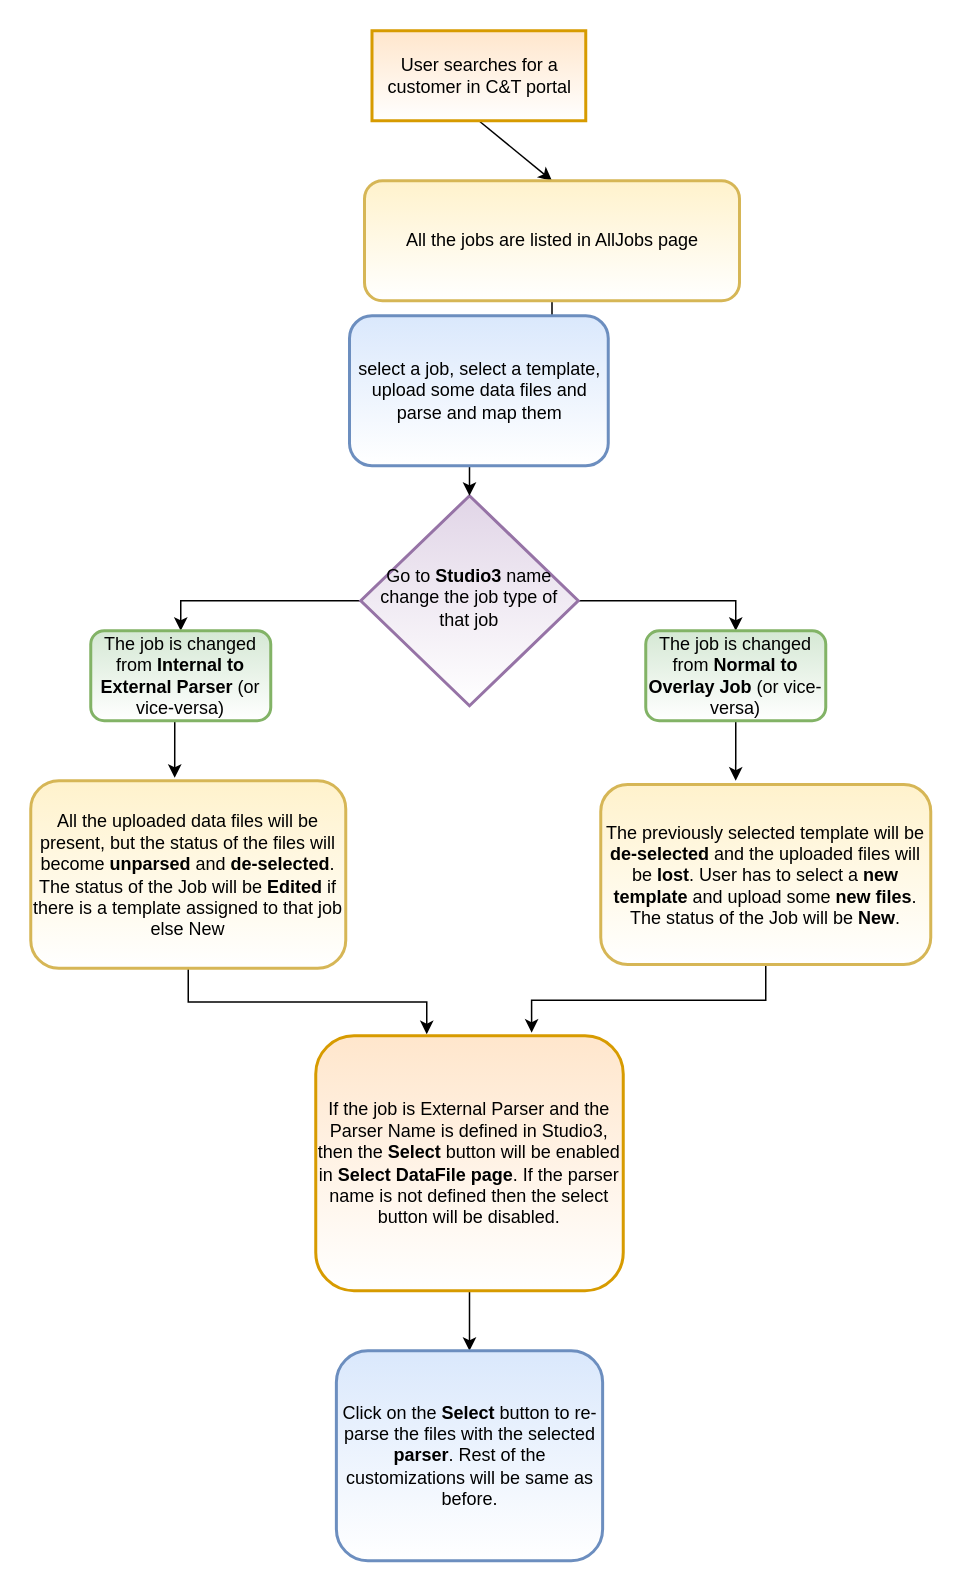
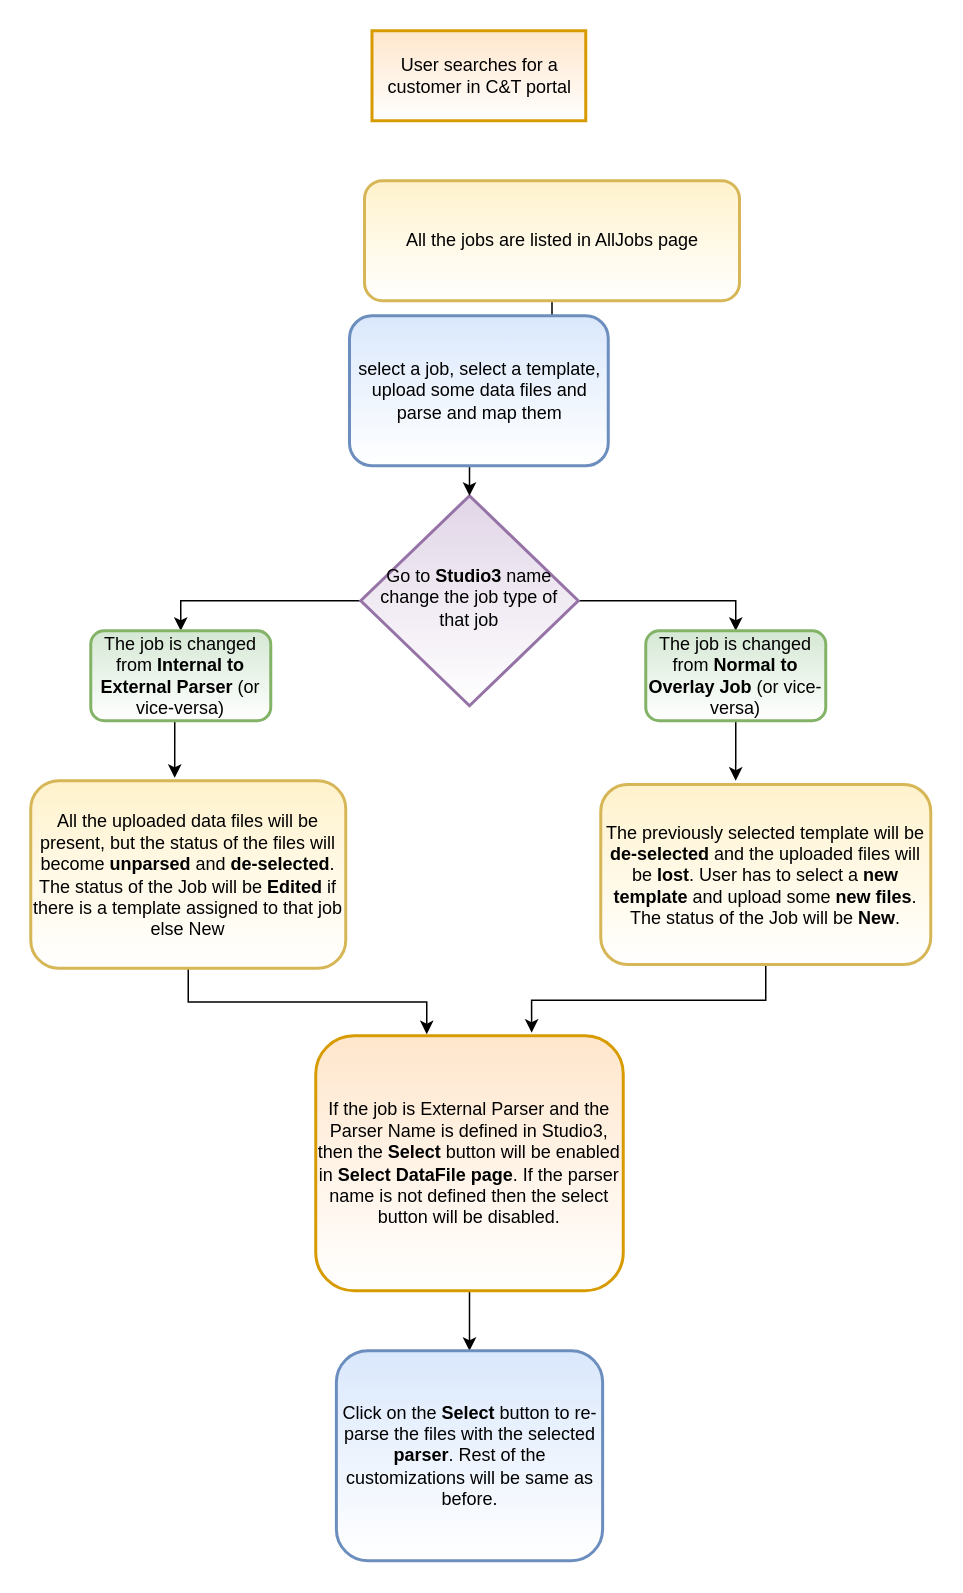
(511, 147) -> none
